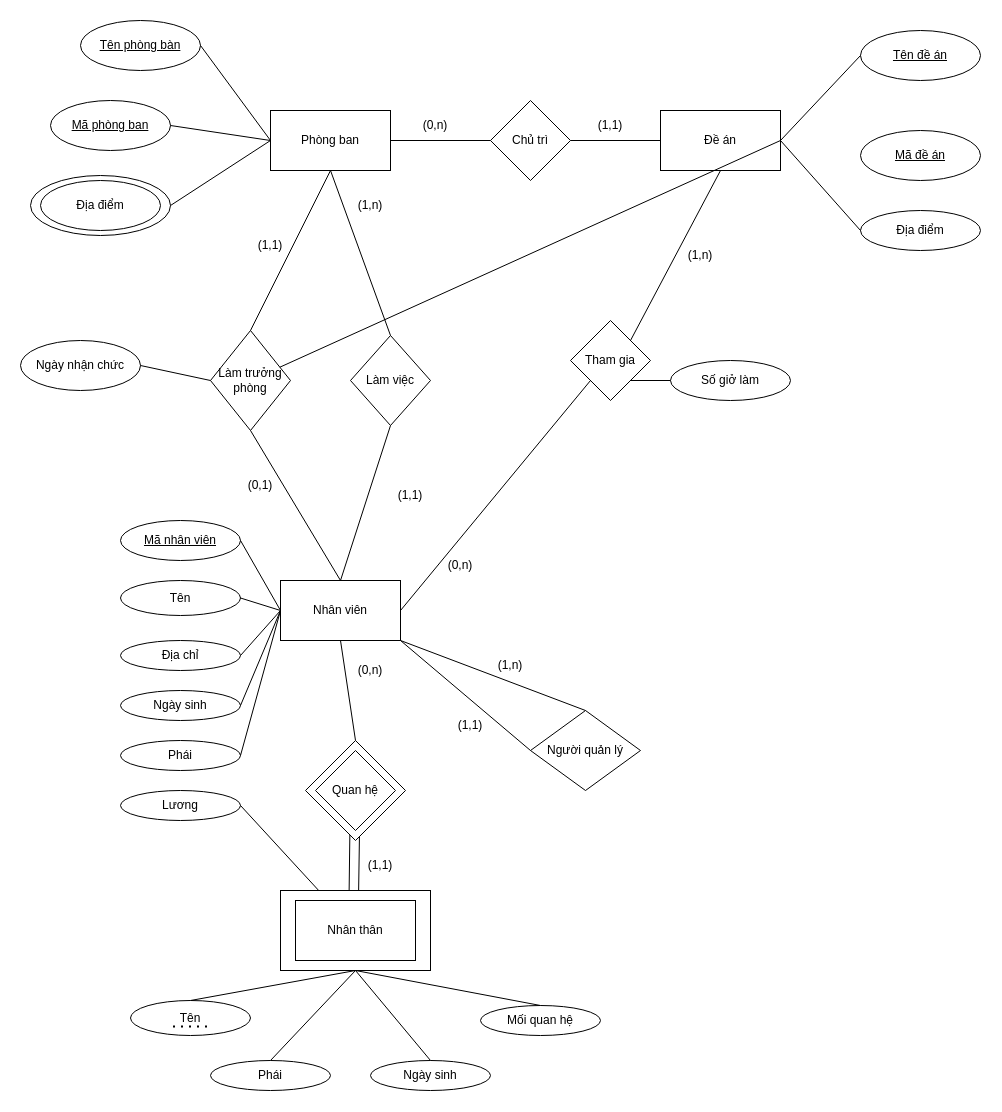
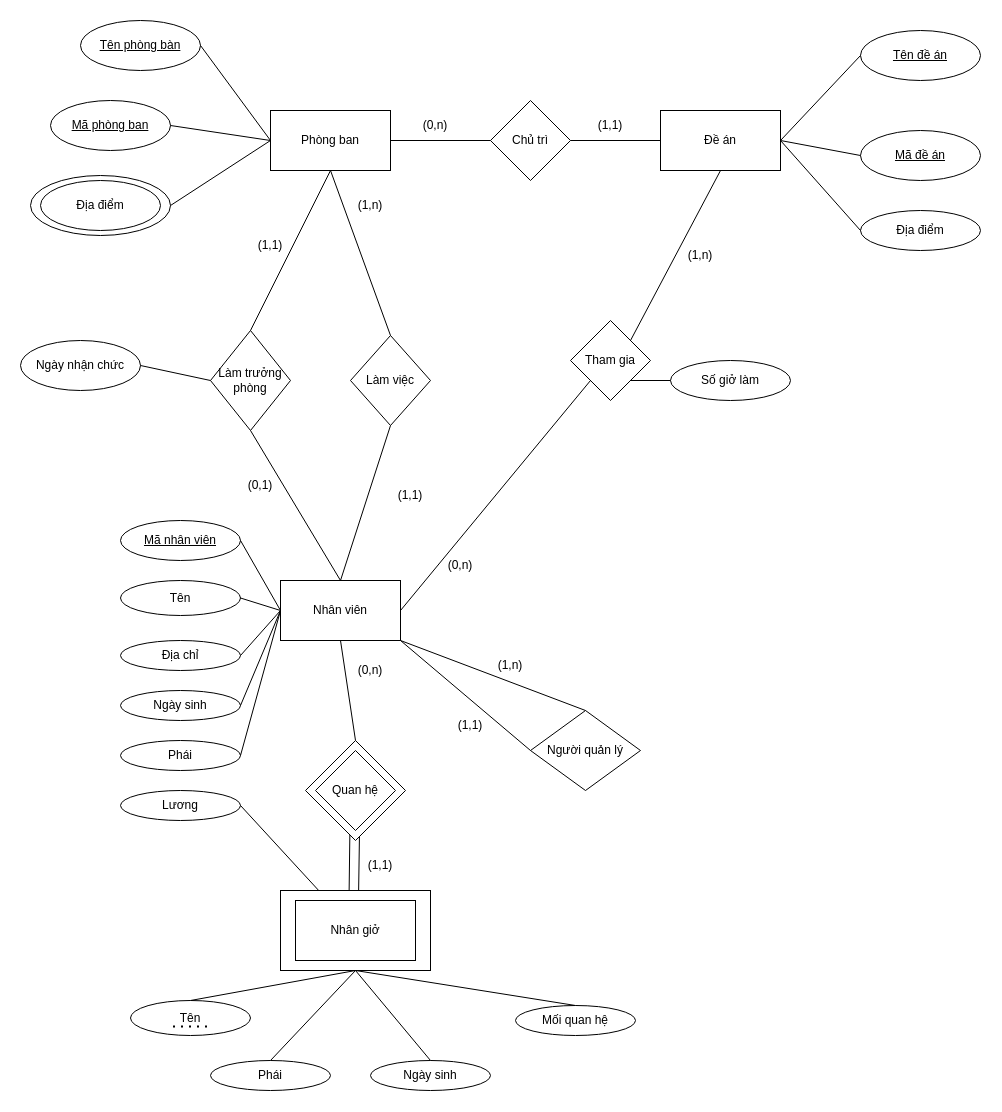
(529, 254) -> (822, 148)
(356, 931) -> (356, 931)
(541, 1021) -> (576, 1021)
